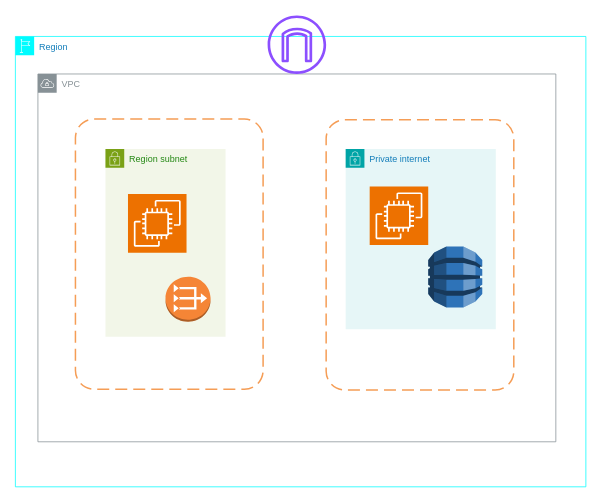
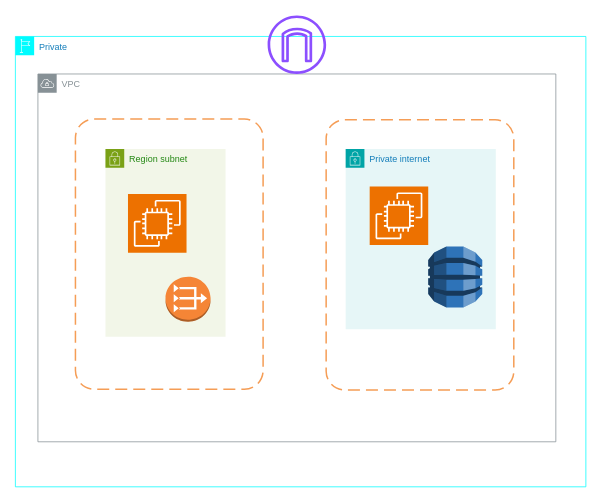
(53, 47) -> (56, 47)
